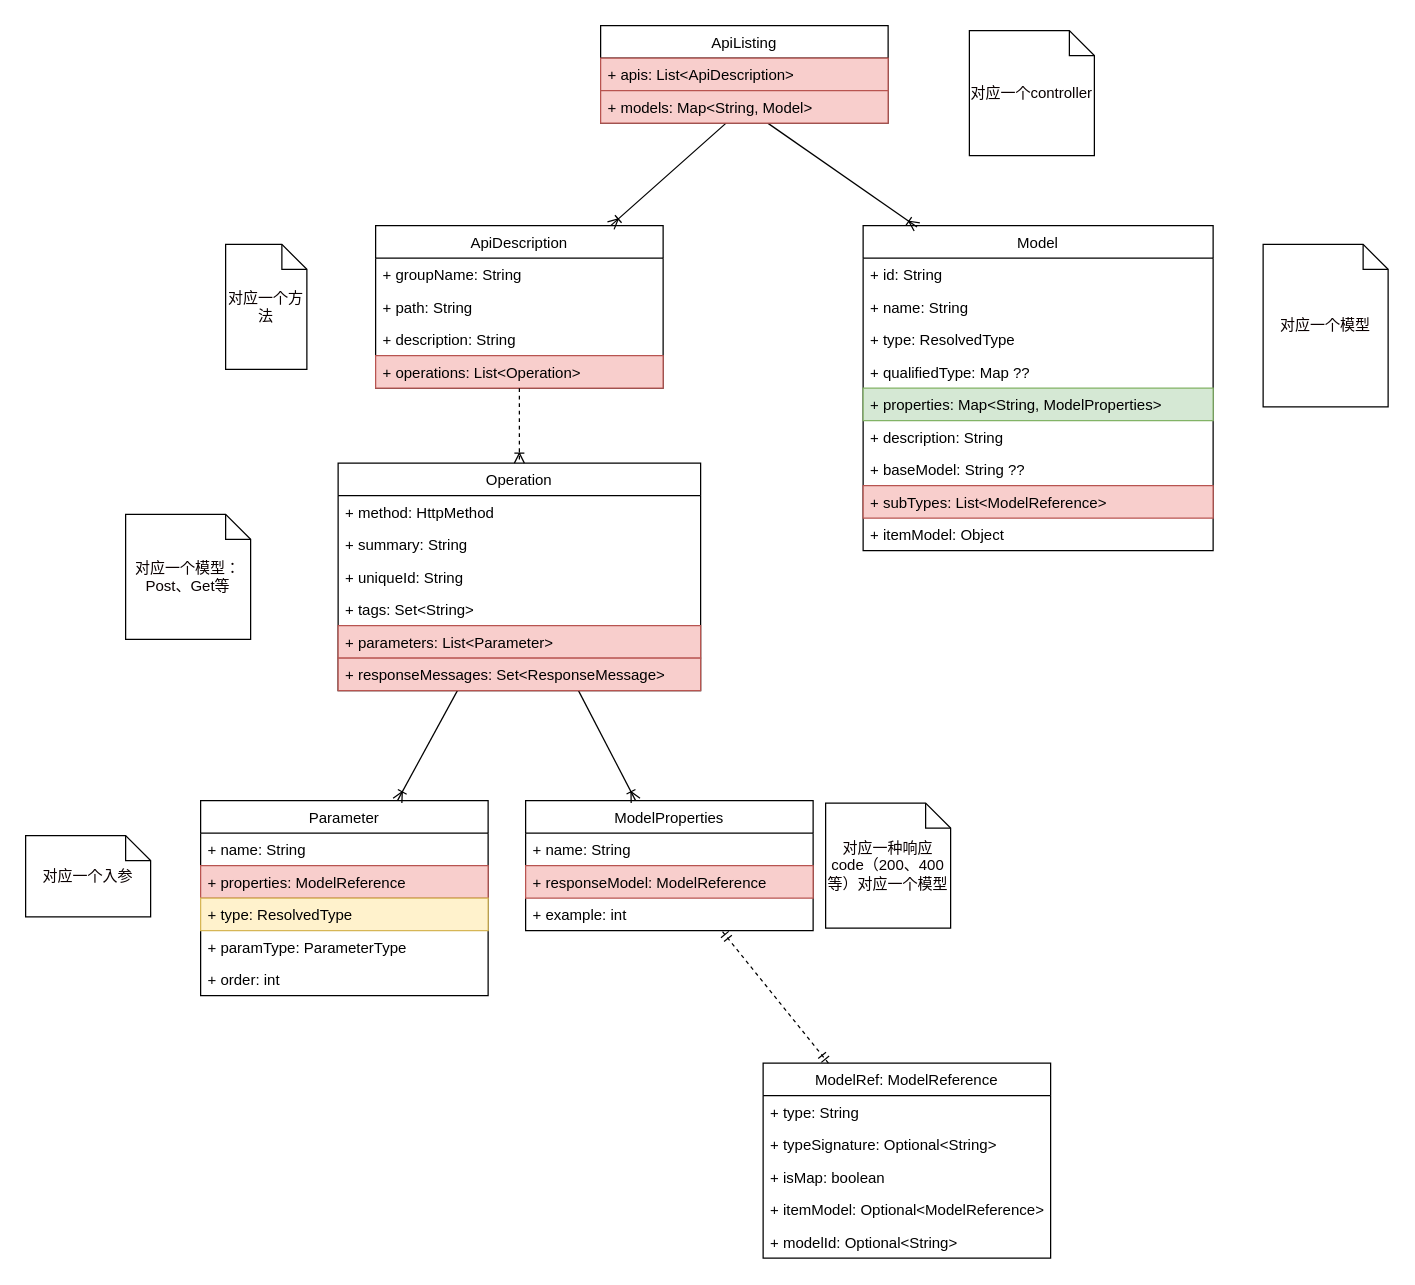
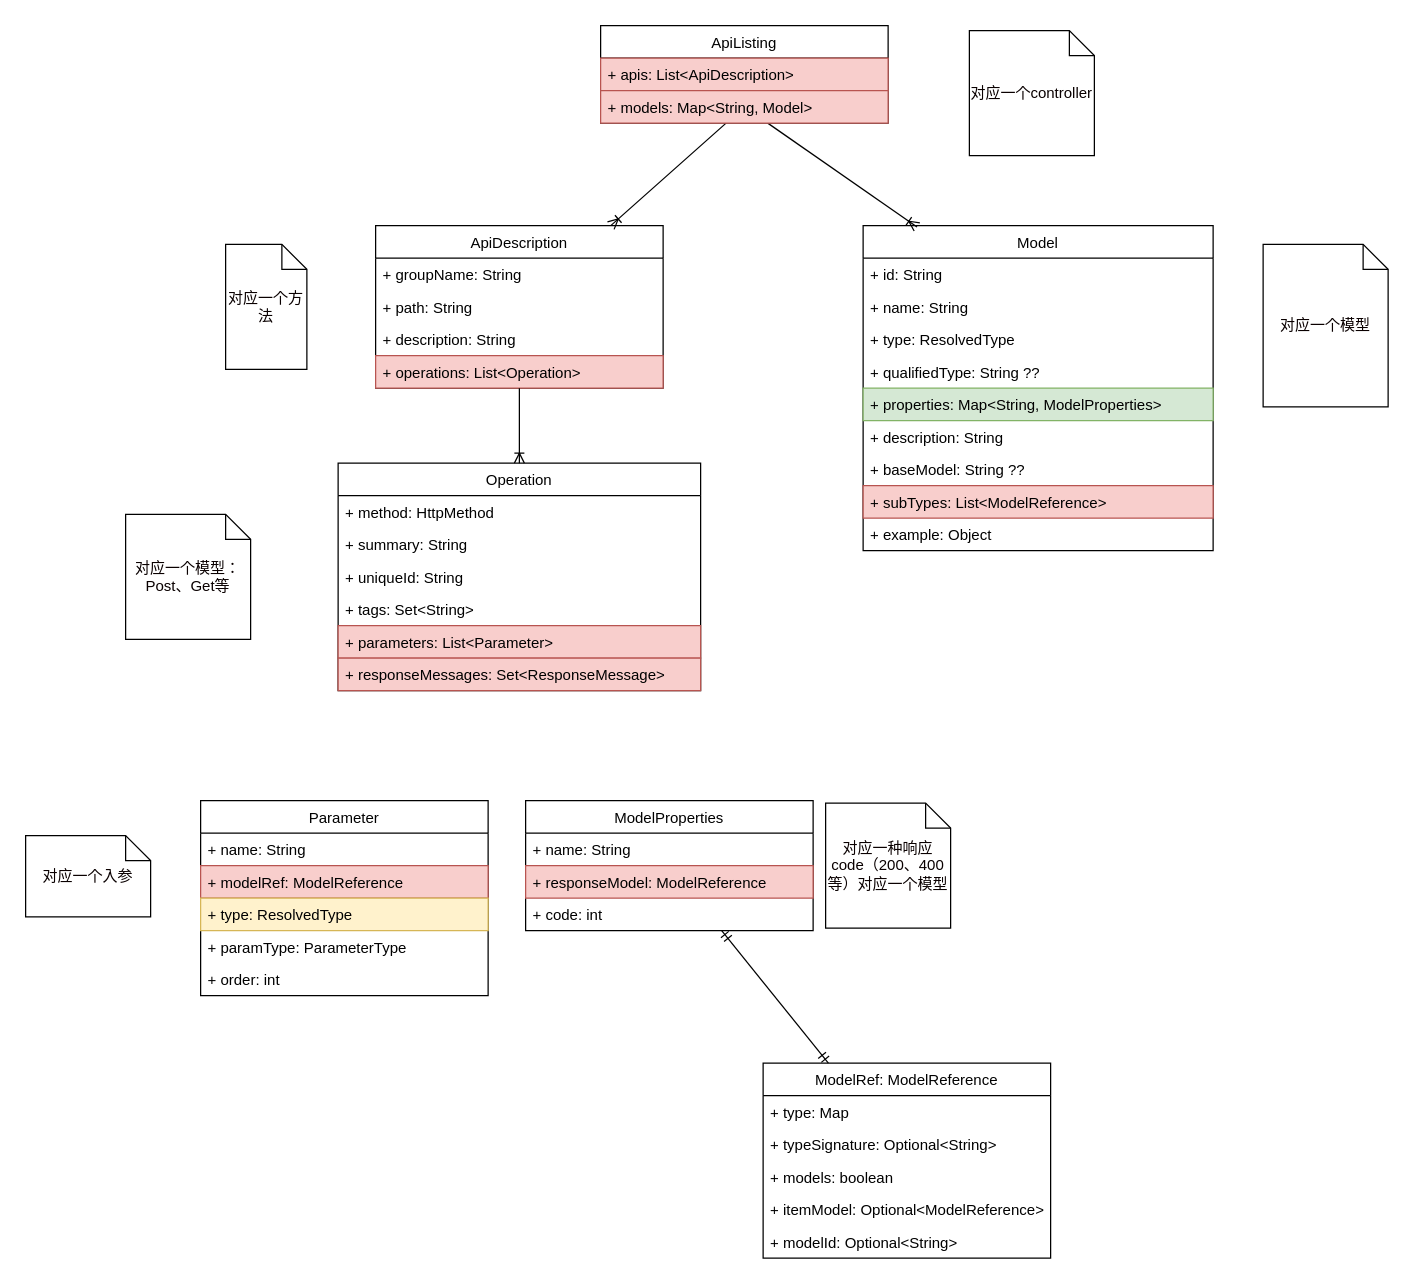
(953, 373) -> (964, 373)
(519, 425) -> (519, 425)
(940, 535) -> (934, 535)
(428, 744) -> none
(606, 744) -> none
(315, 883) -> (307, 883)
(582, 915) -> (571, 915)
(775, 997) -> (775, 997)
(821, 1113) -> (810, 1113)
(827, 1178) -> (832, 1178)
